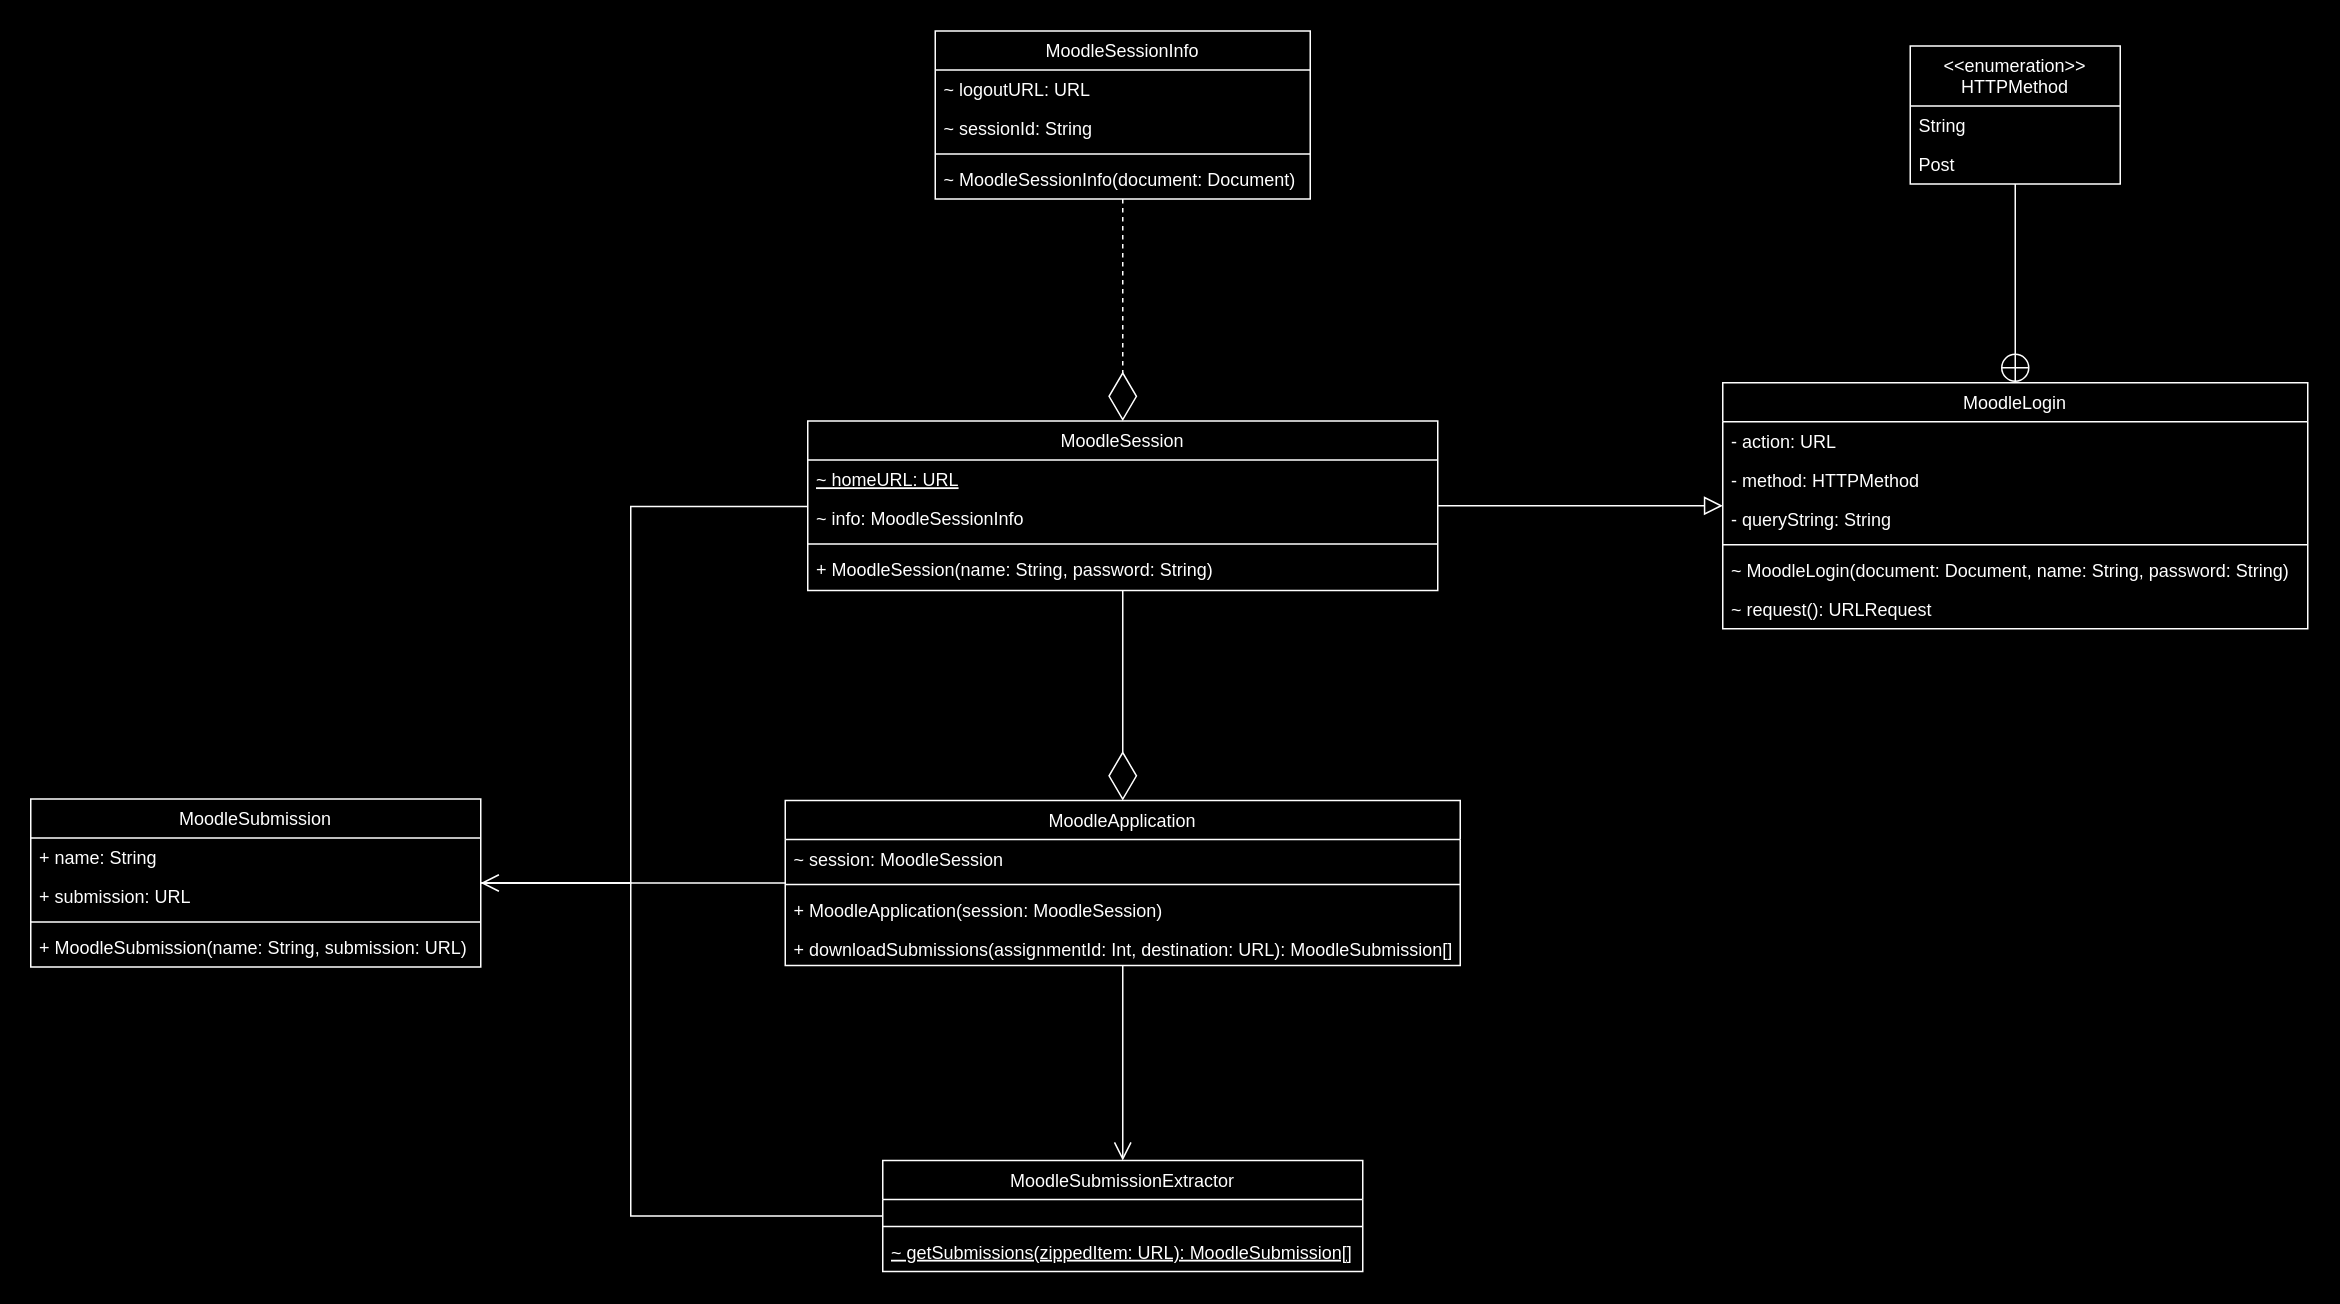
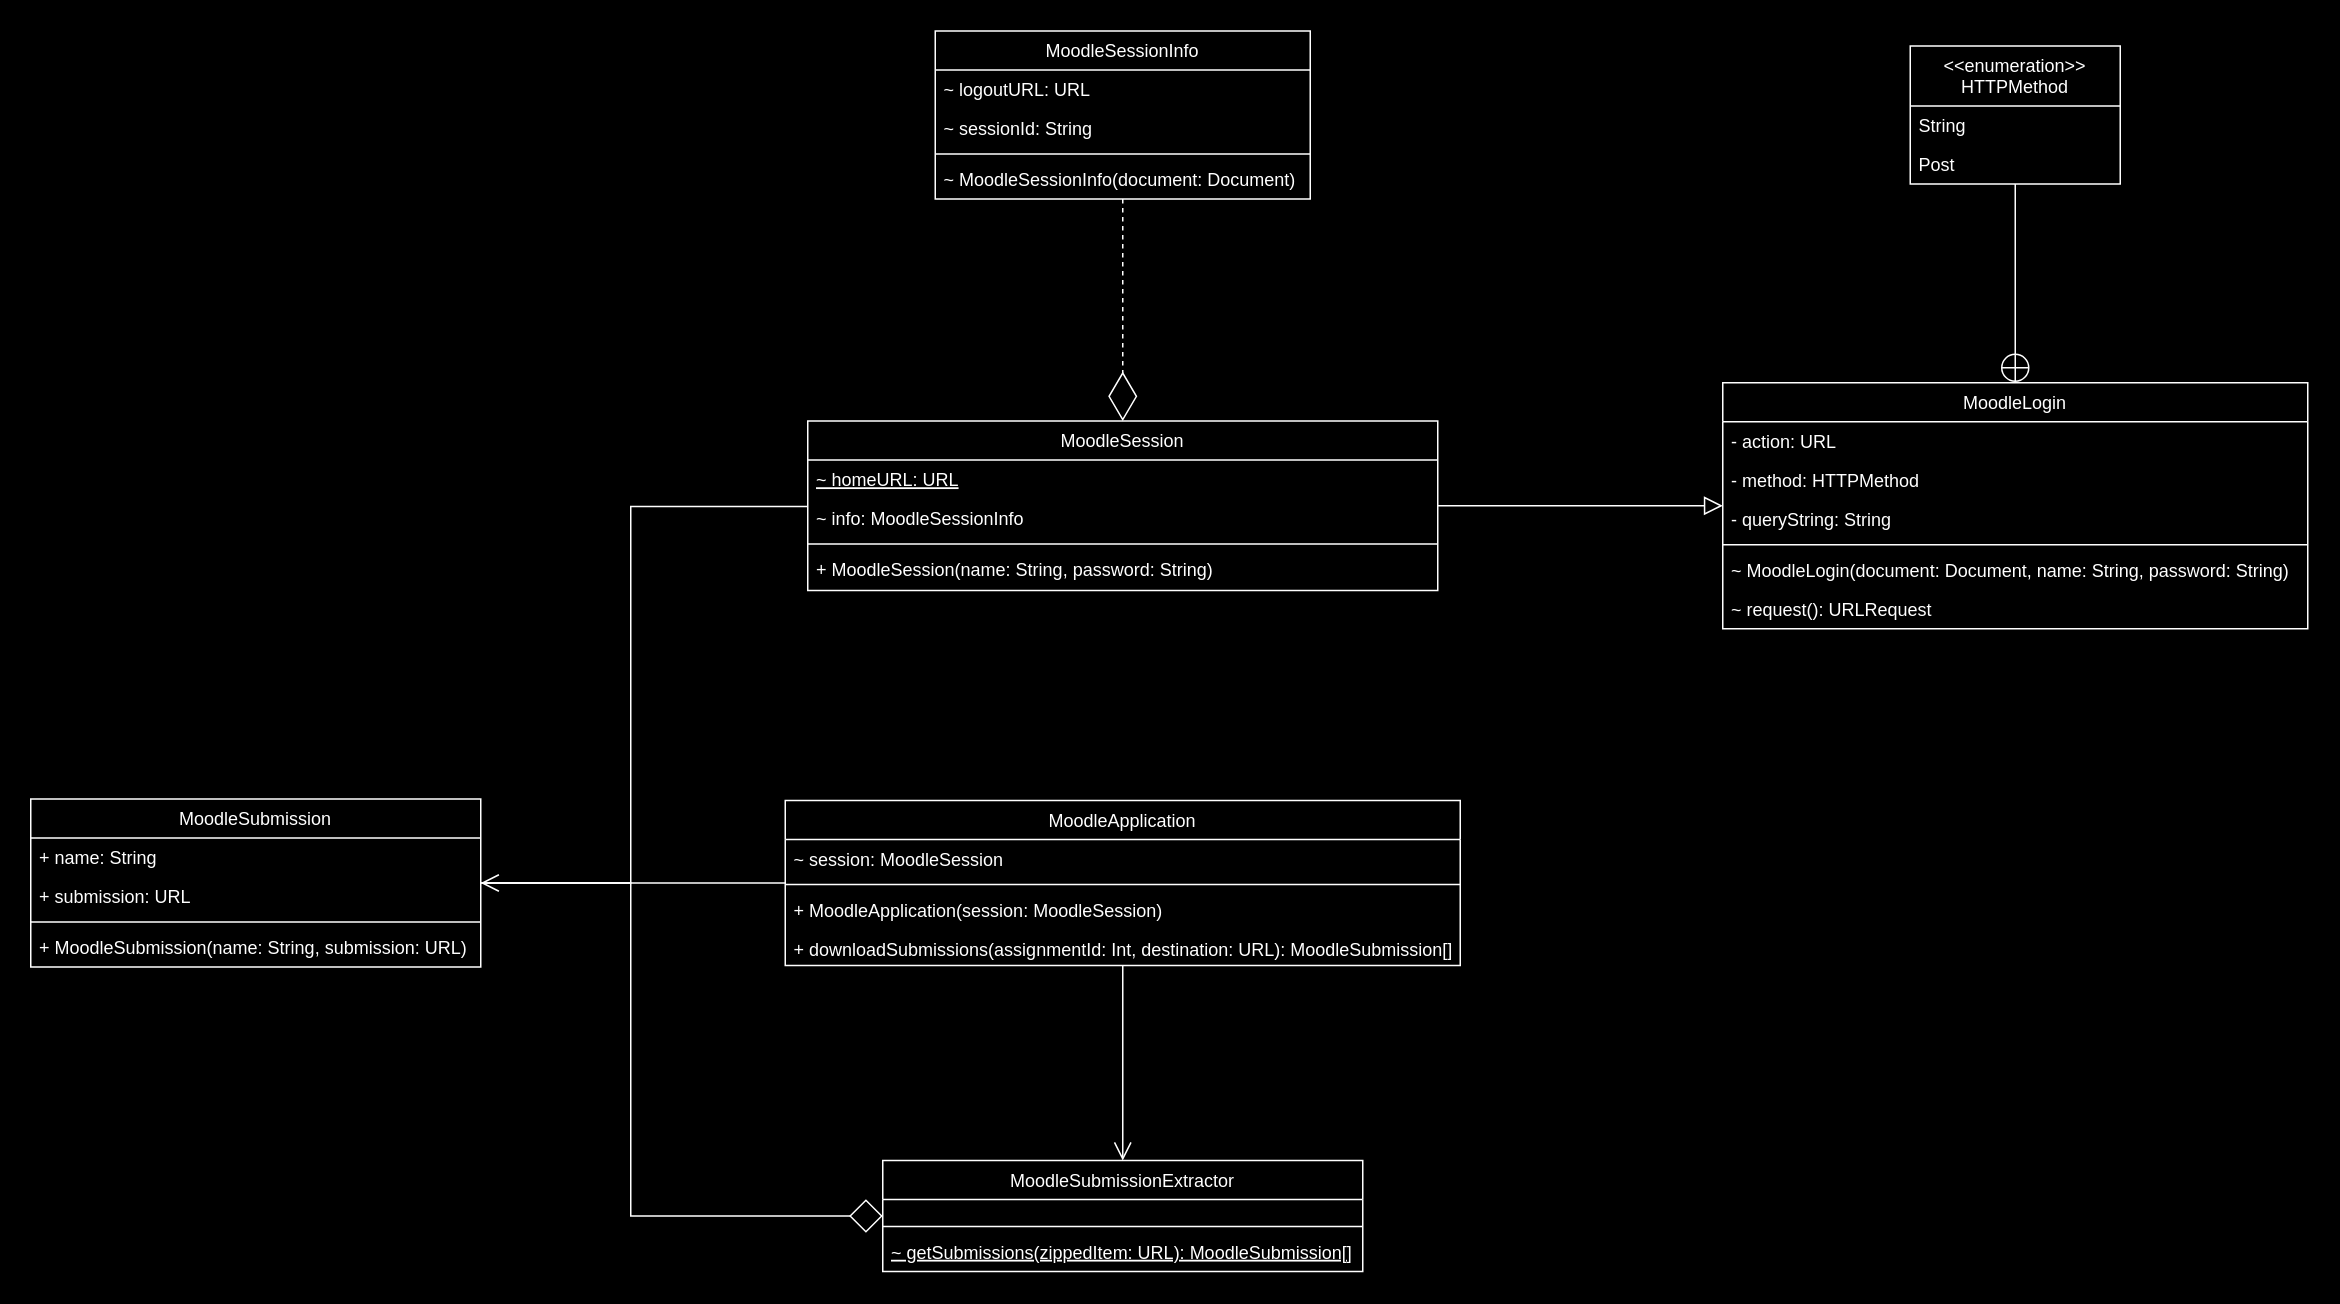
(1123, 671) -> none
(865, 1216) -> (849, 1216)
